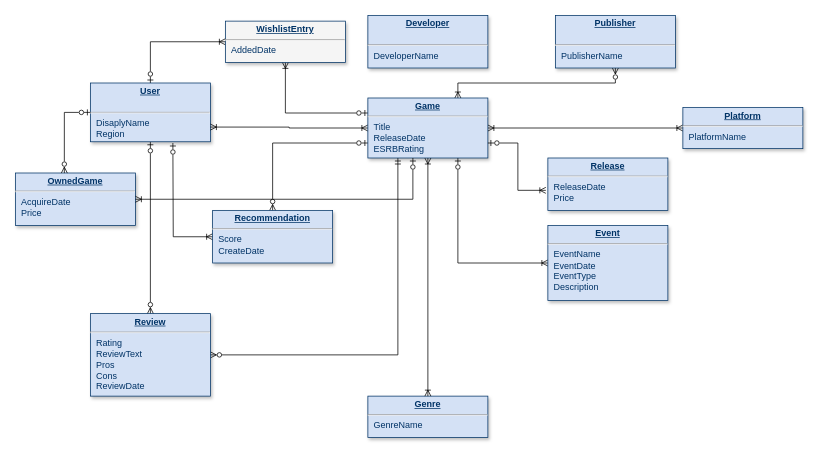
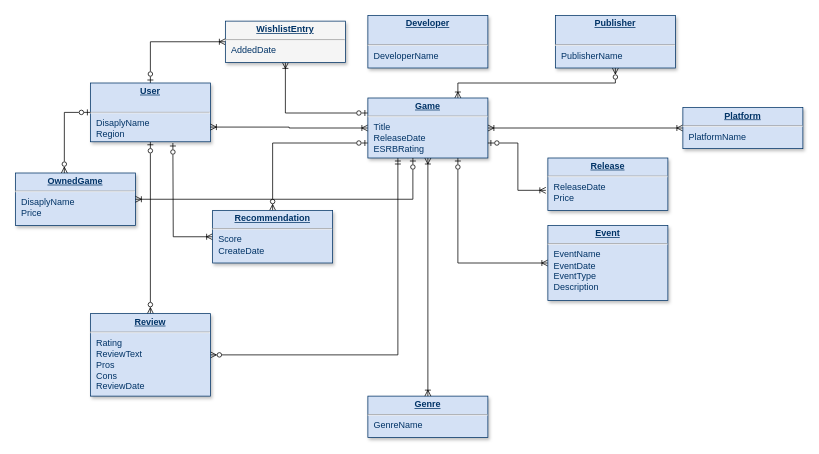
(42, 189) -> (41, 189)
